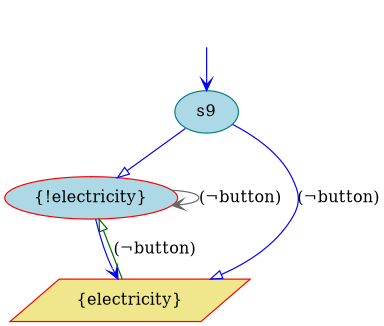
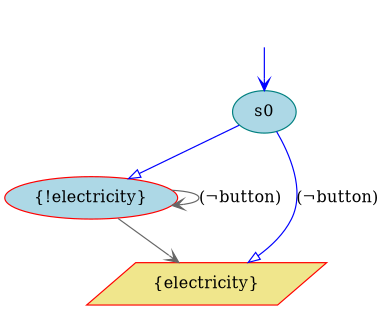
(207, 112) -> (264, 112)
(103, 244) -> (143, 237)
(113, 255) -> none
